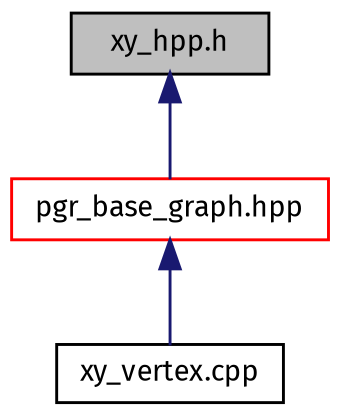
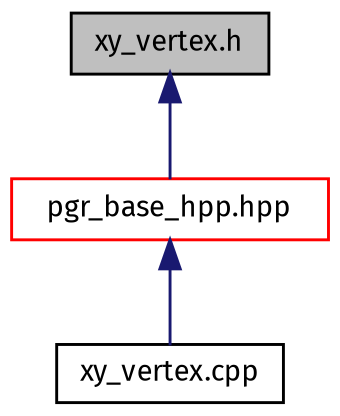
(170, 44) -> (170, 44)
(170, 209) -> (170, 209)
